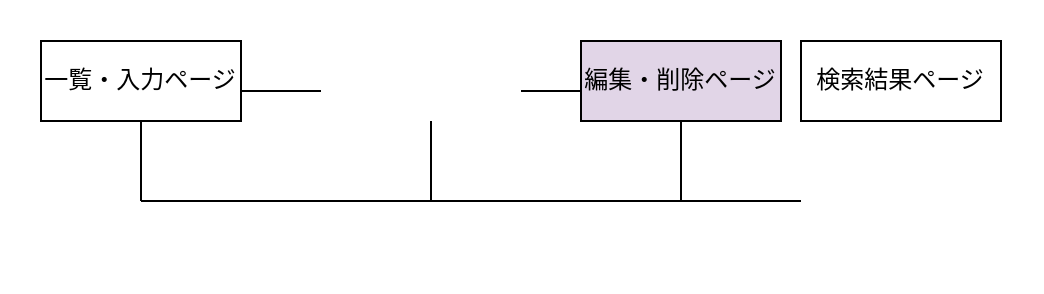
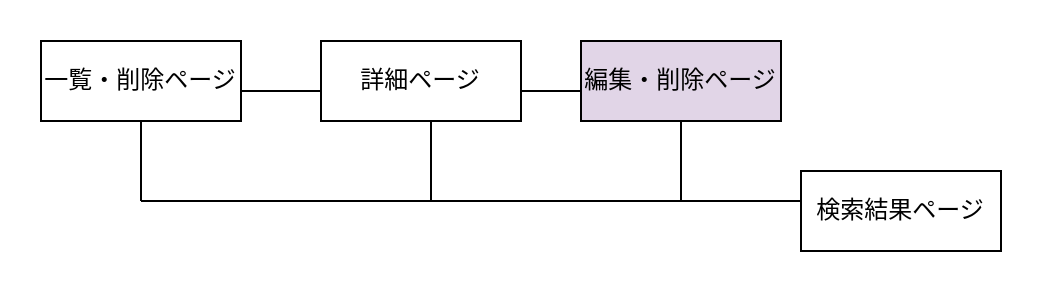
(141, 81) -> (141, 81)
none -> (421, 81)
(901, 81) -> (901, 211)
